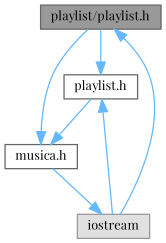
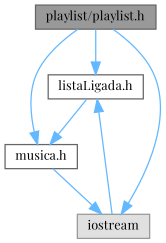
(101, 87) -> (96, 87)
(153, 125) -> (160, 111)
